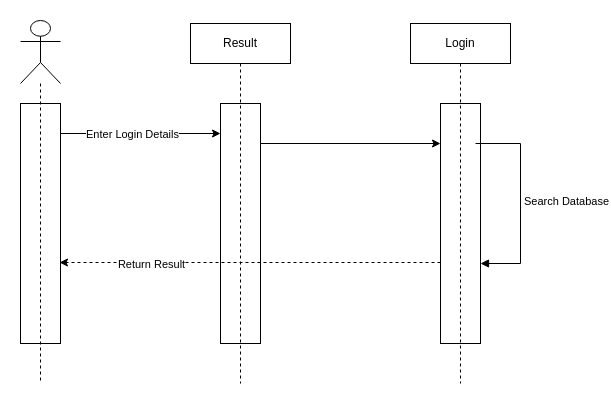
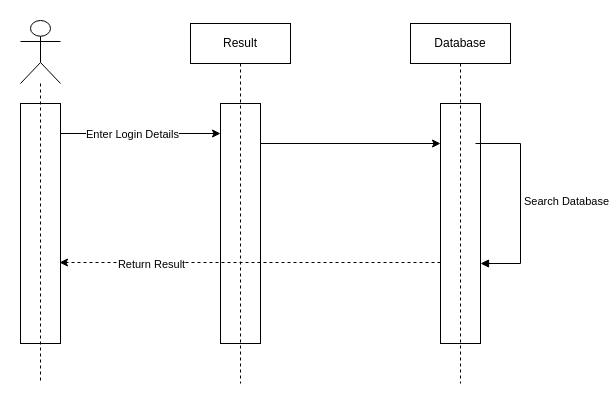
(461, 44) -> (461, 44)
